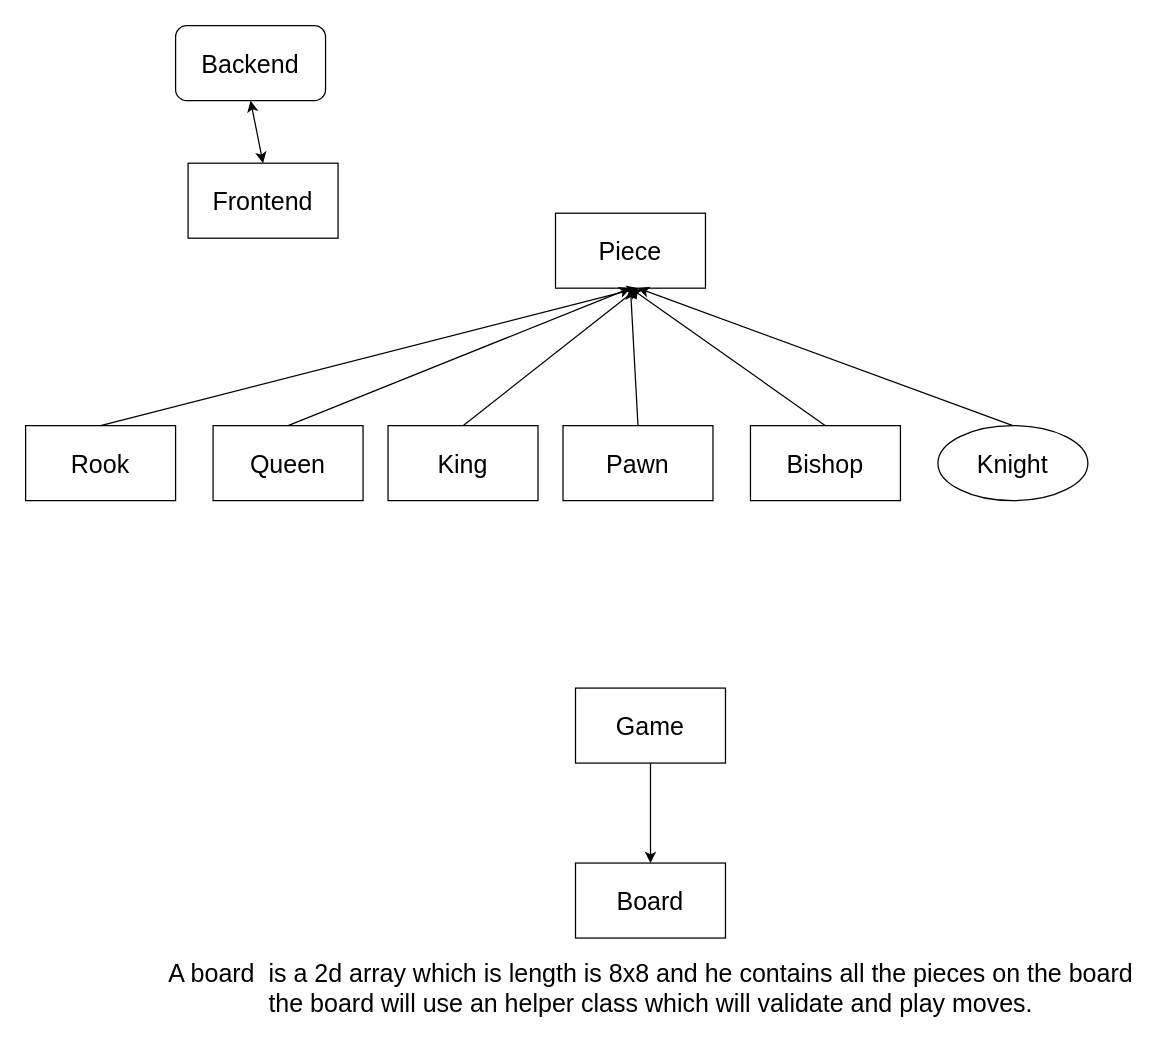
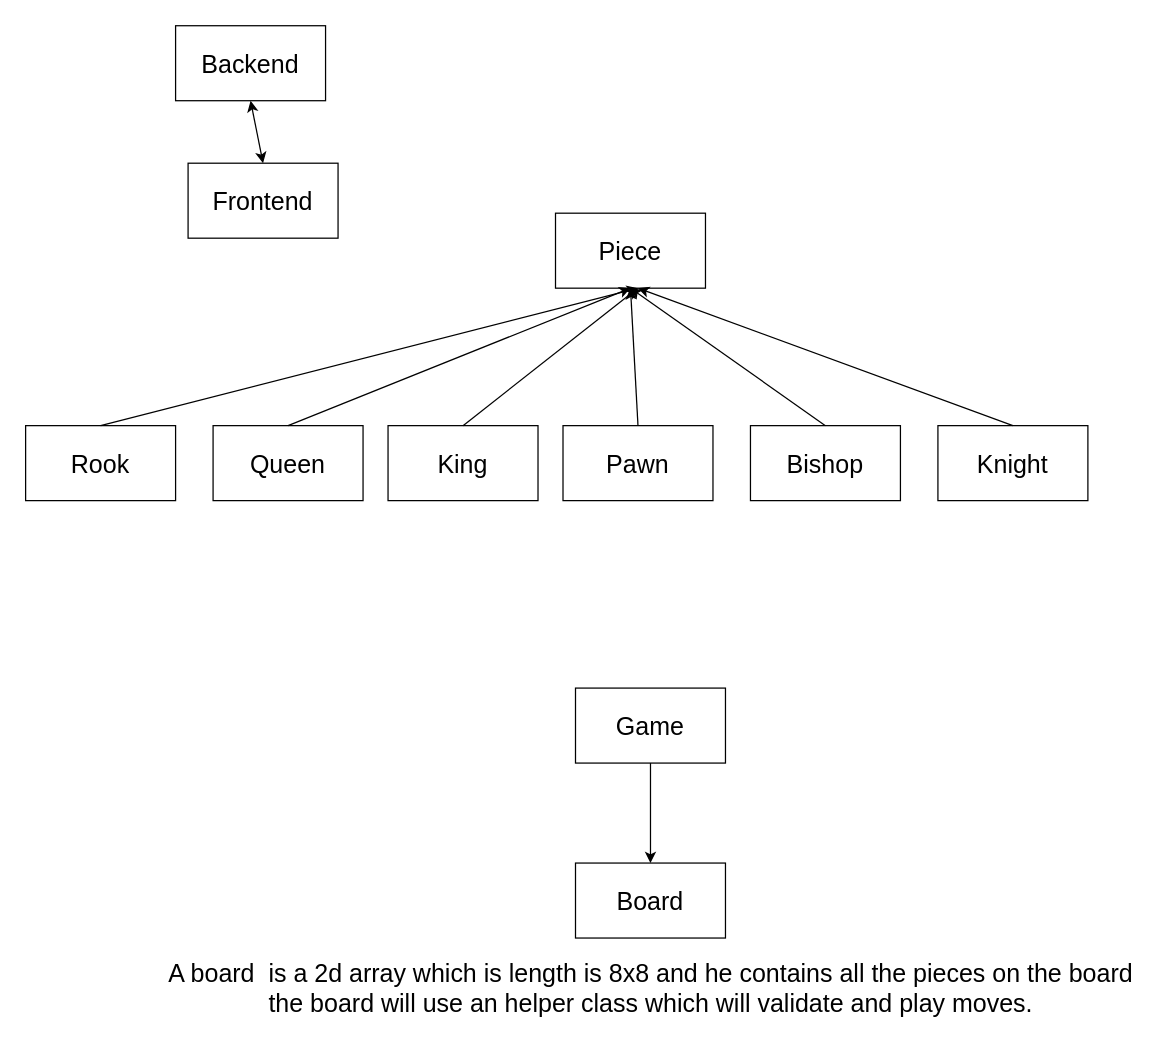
(251, 63) -> (251, 63)
(1013, 463) -> (1013, 463)
